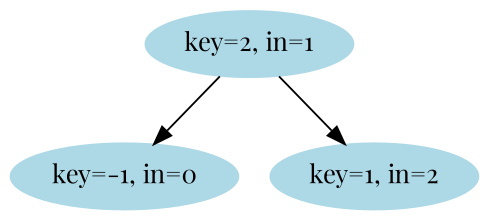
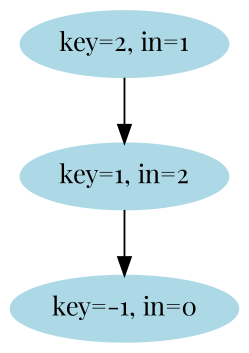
(193, 104) -> (124, 234)
